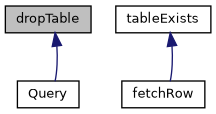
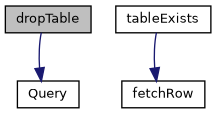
(57, 64) -> (39, 50)
(172, 64) -> (154, 50)
